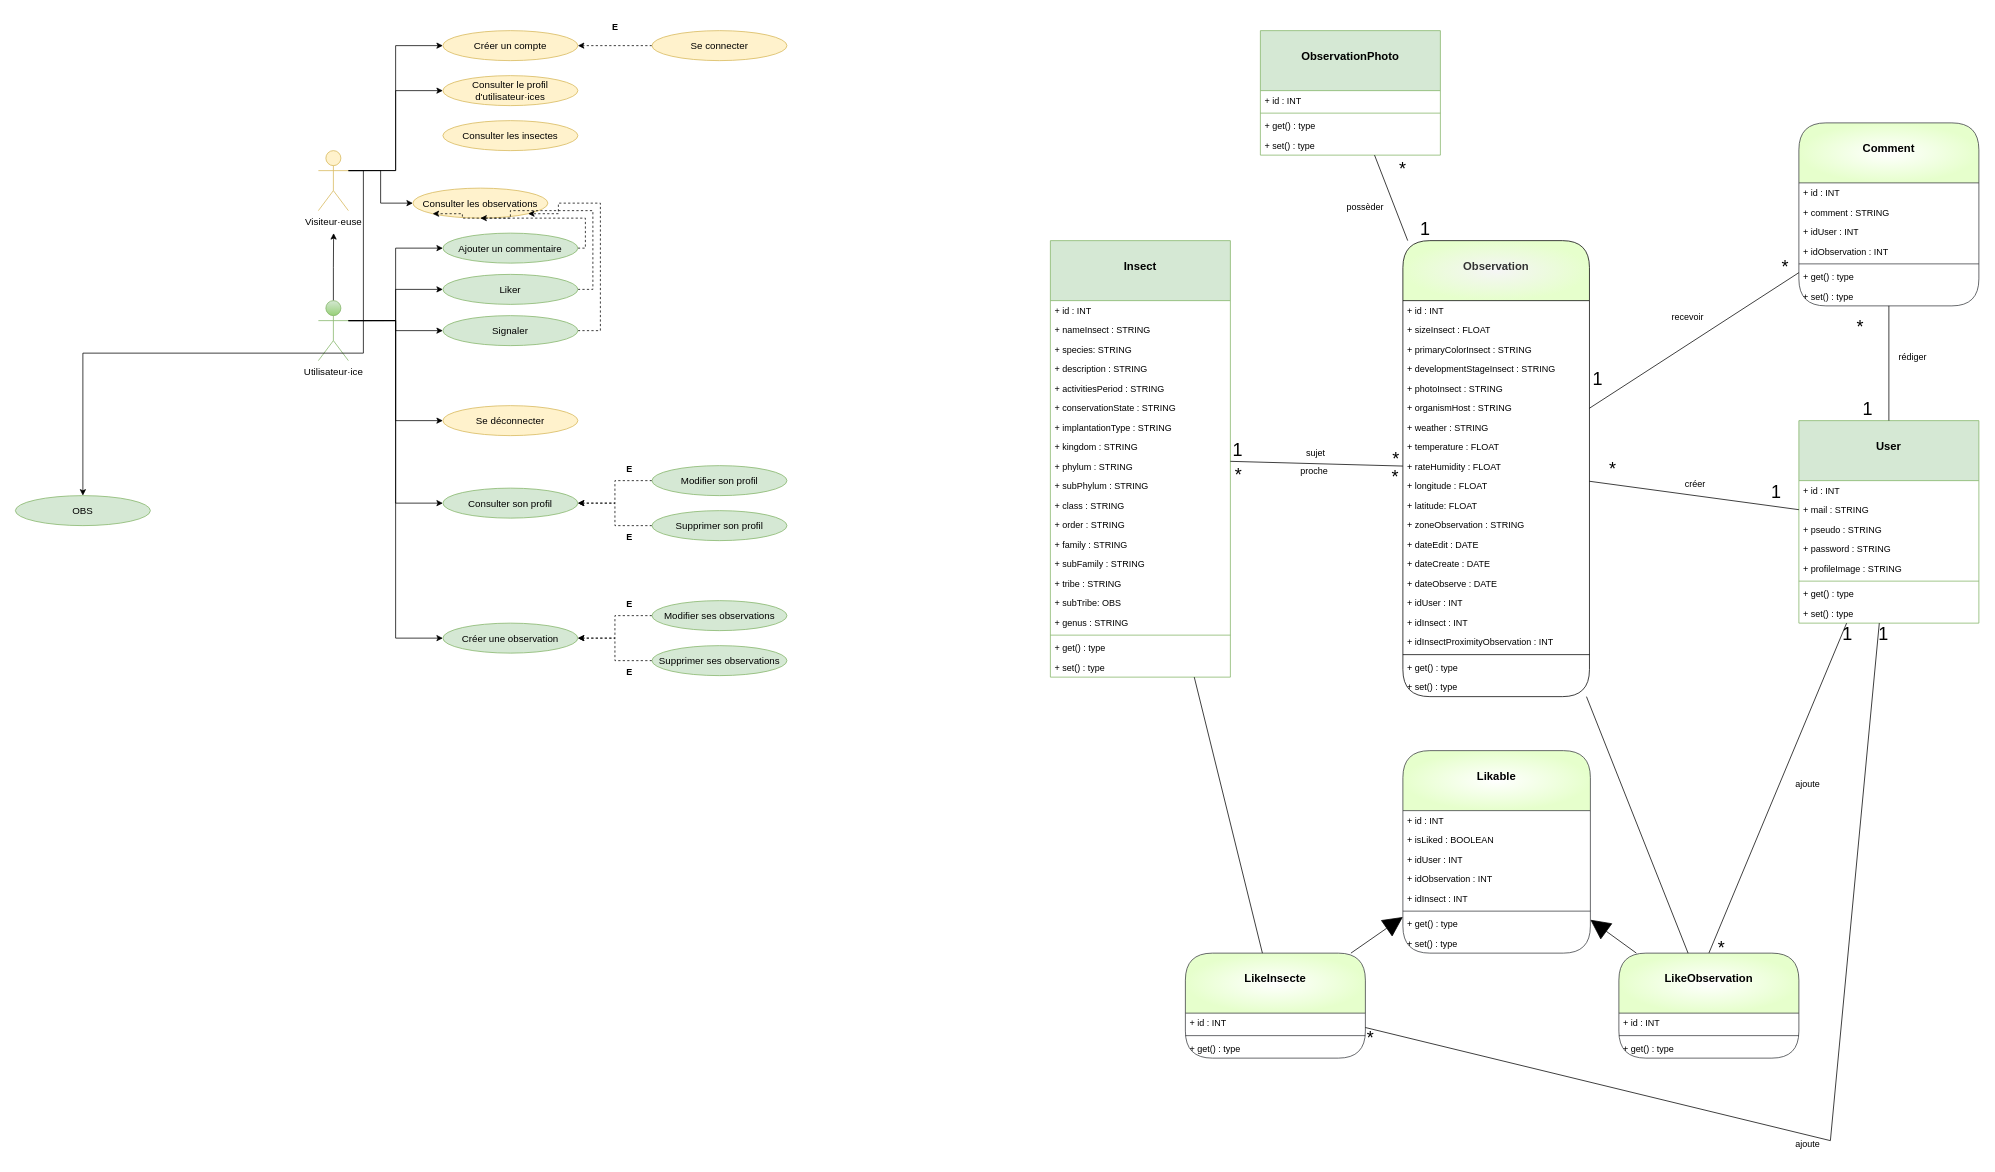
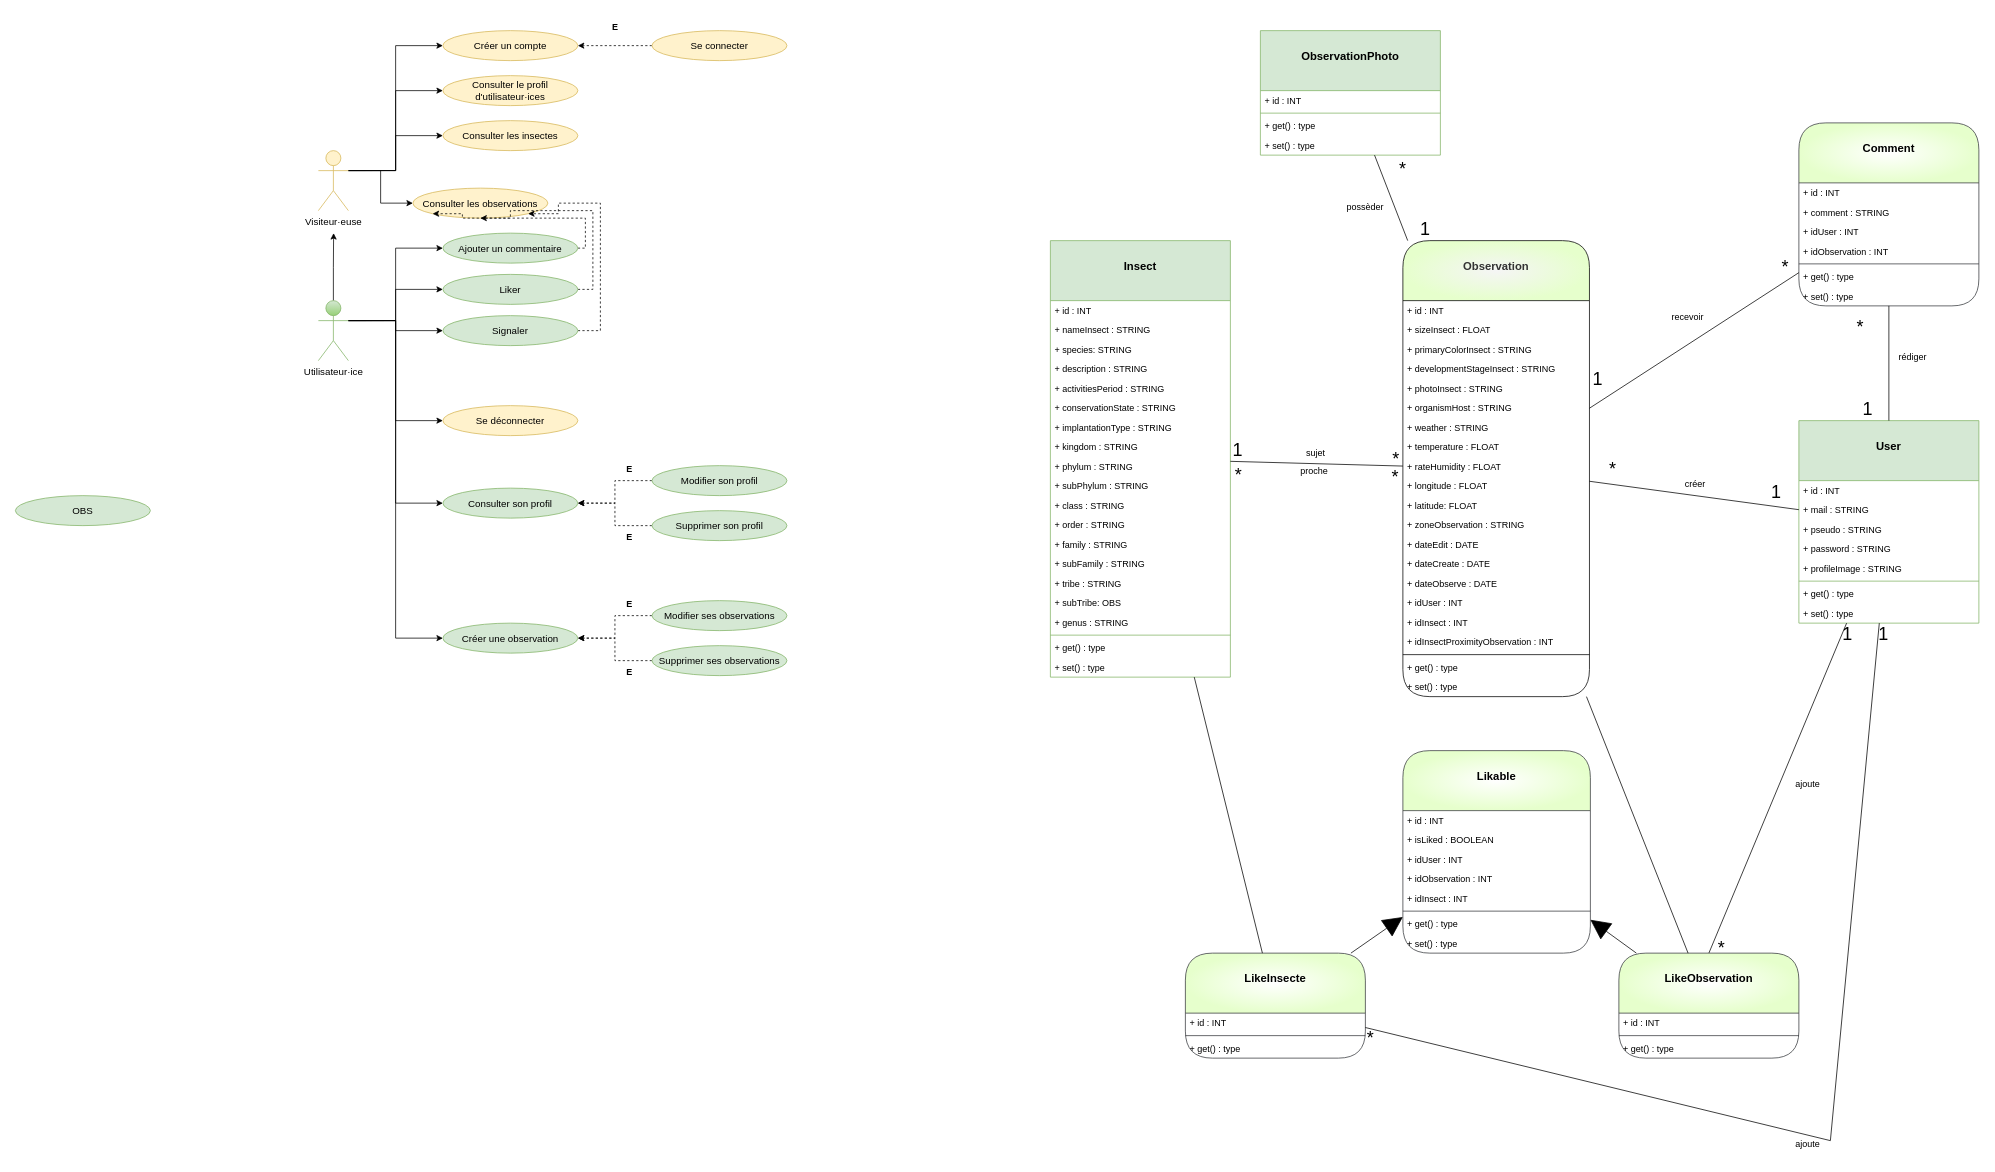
(363, 264) -> (417, 135)
